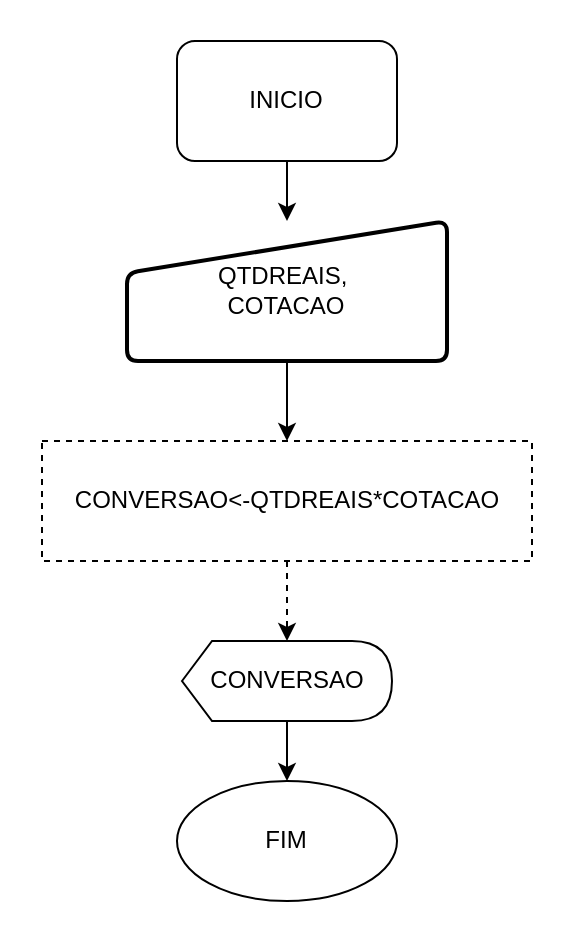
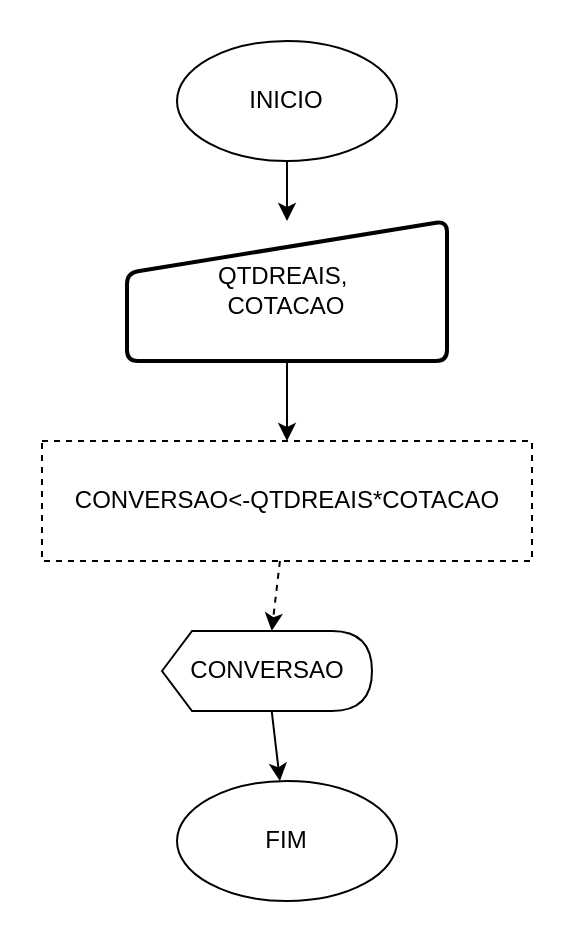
(287, 101) -> (287, 101)
(287, 681) -> (267, 671)
